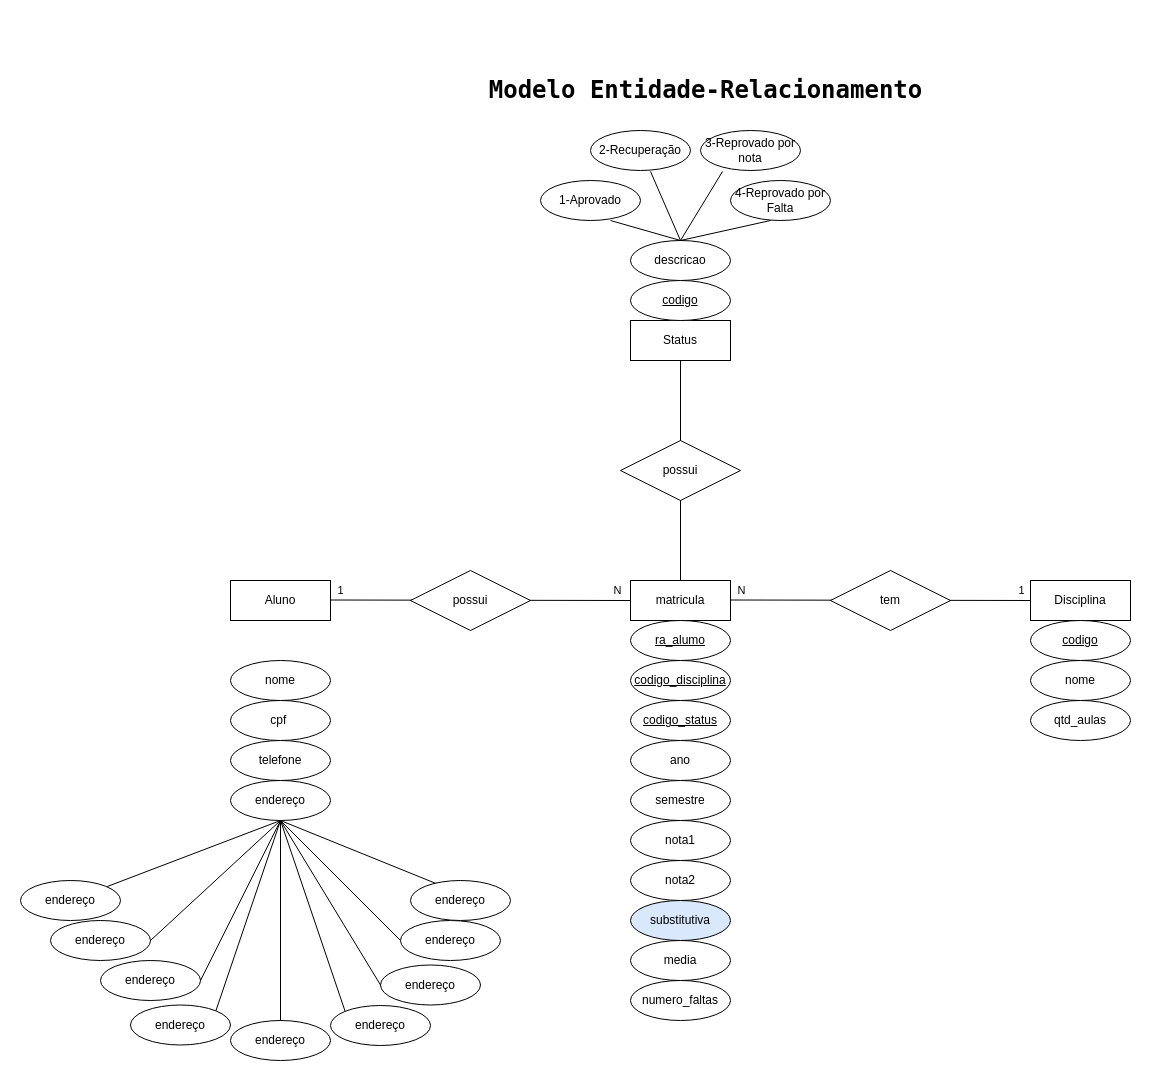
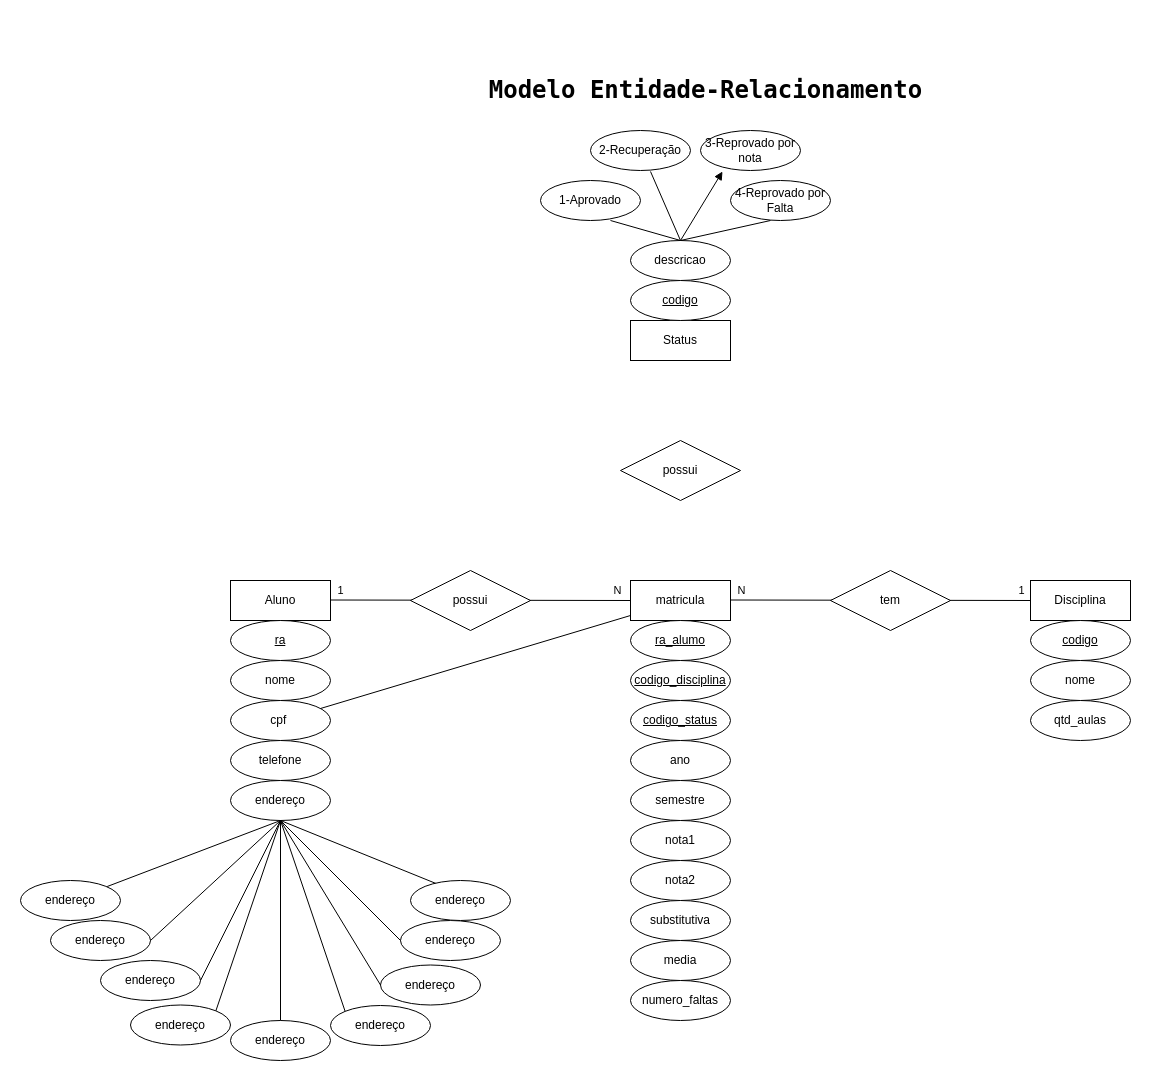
(719, 177) -> (717, 180)
(681, 541) -> (476, 662)
none -> (281, 641)
(681, 921) -> (681, 921)
